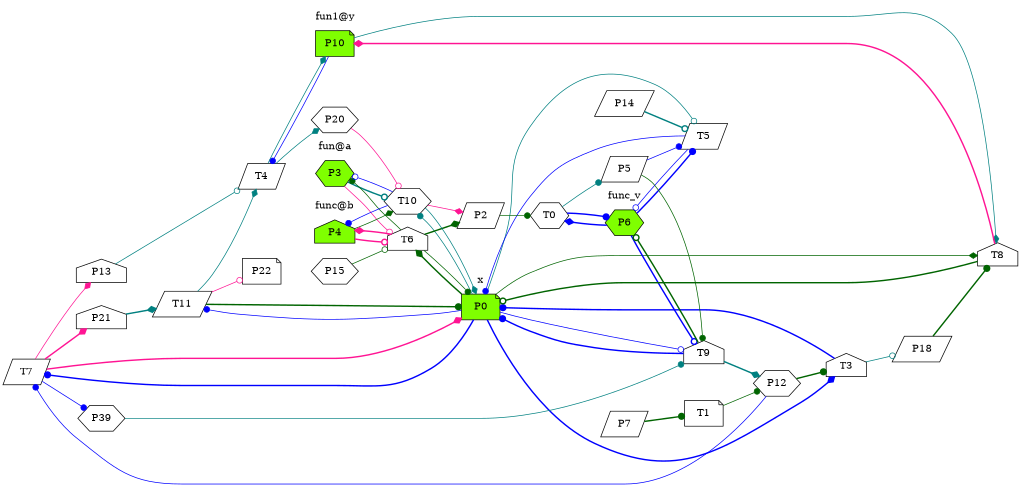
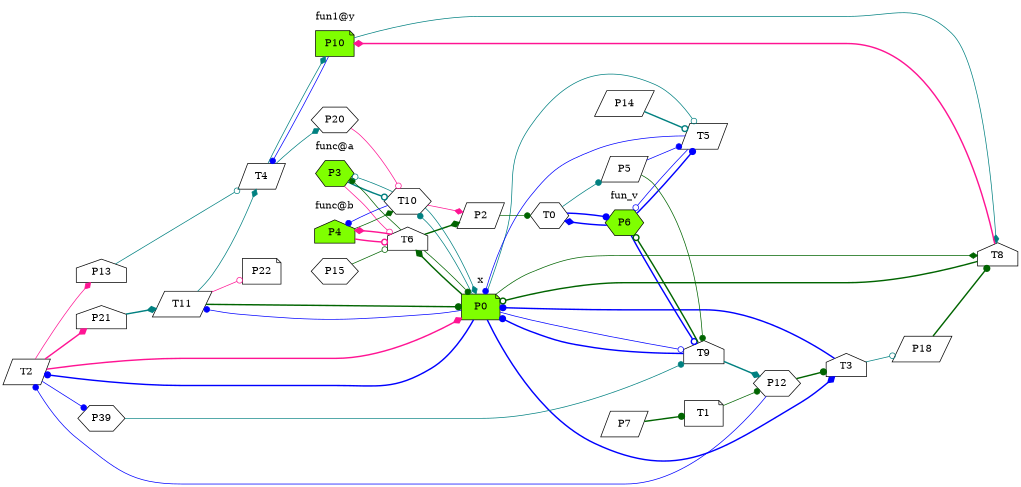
(335, 147) -> (335, 147)
(376, 184) -> (376, 184)
(624, 196) -> (624, 196)
(27, 372) -> (27, 372)
